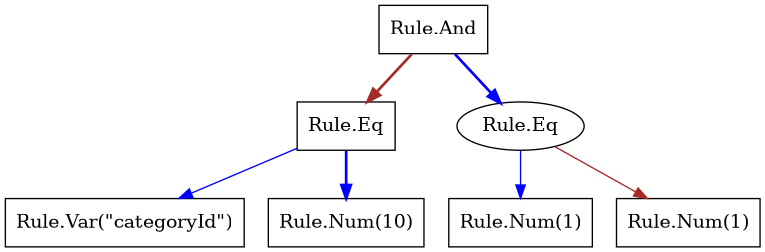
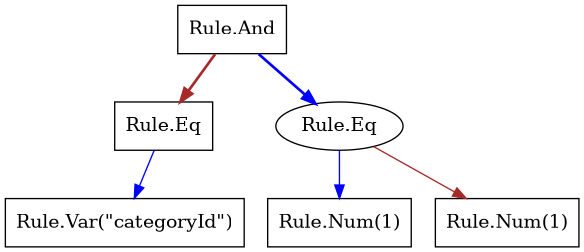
(346, 223) -> none
